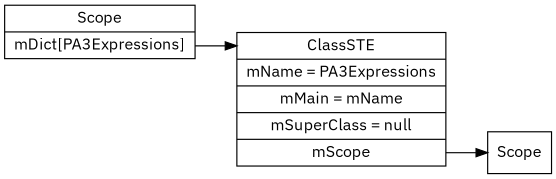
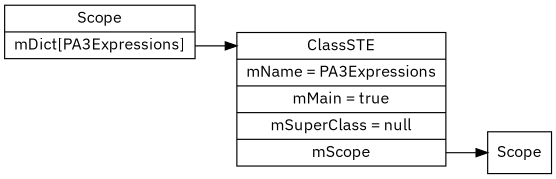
(341, 99) -> (341, 99)
